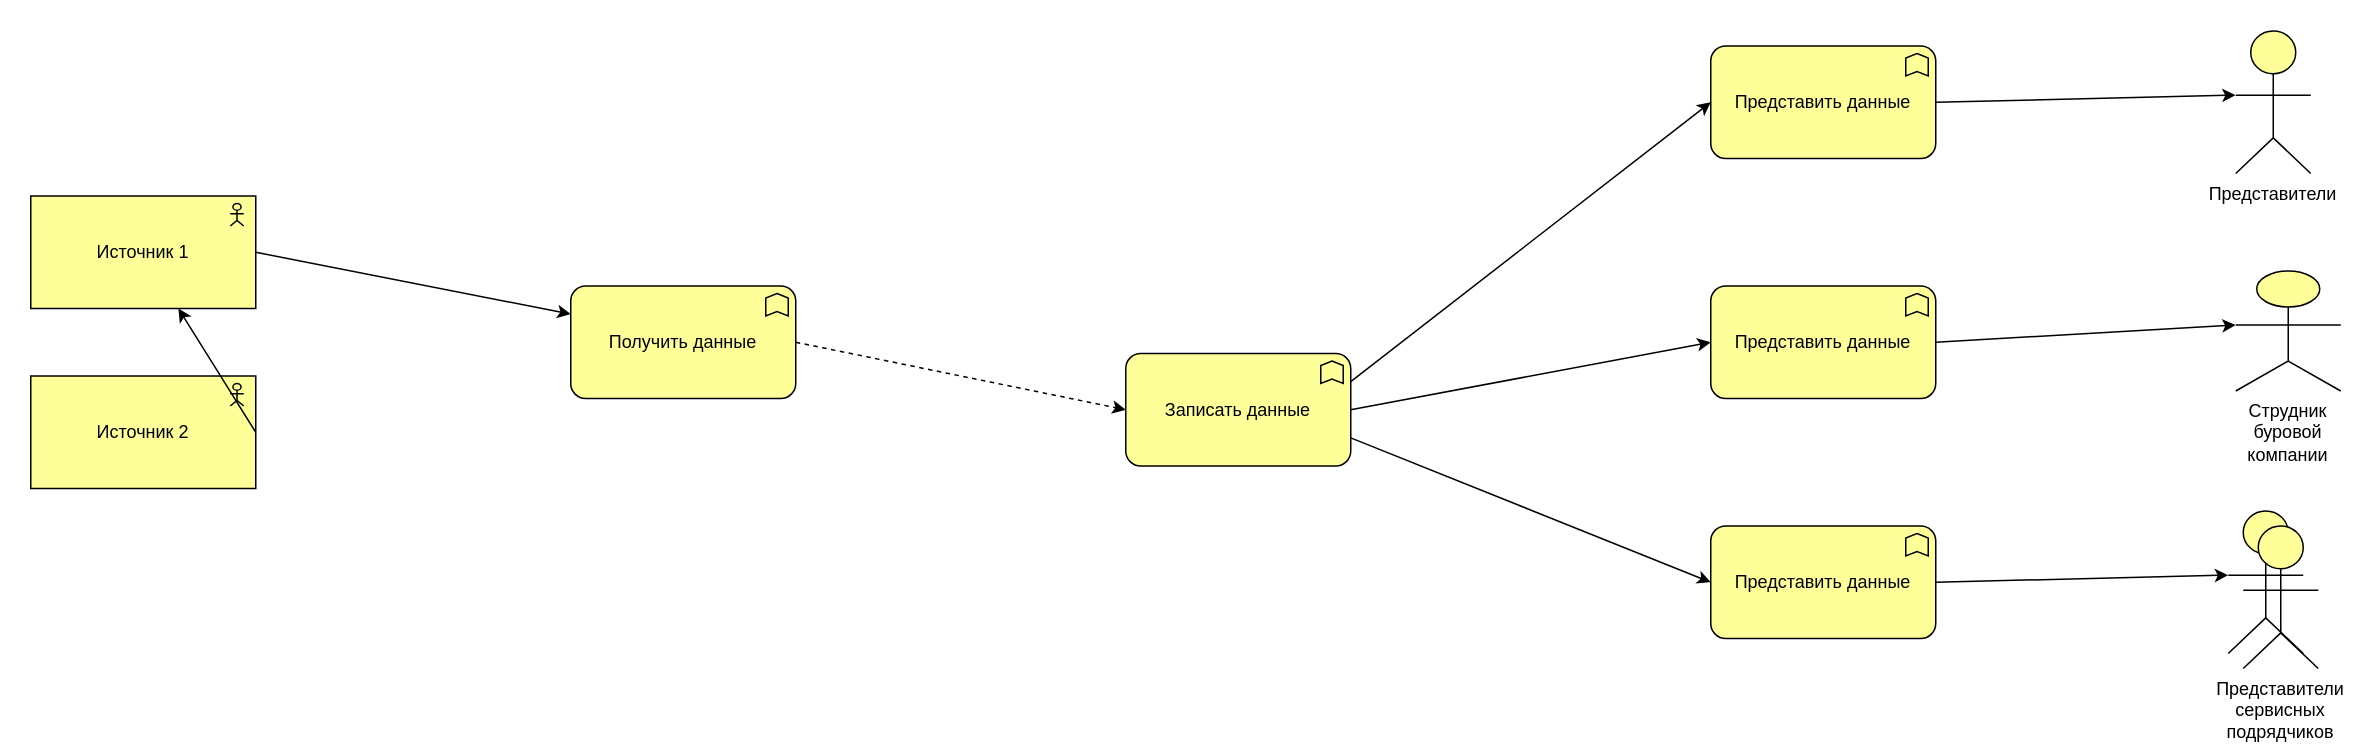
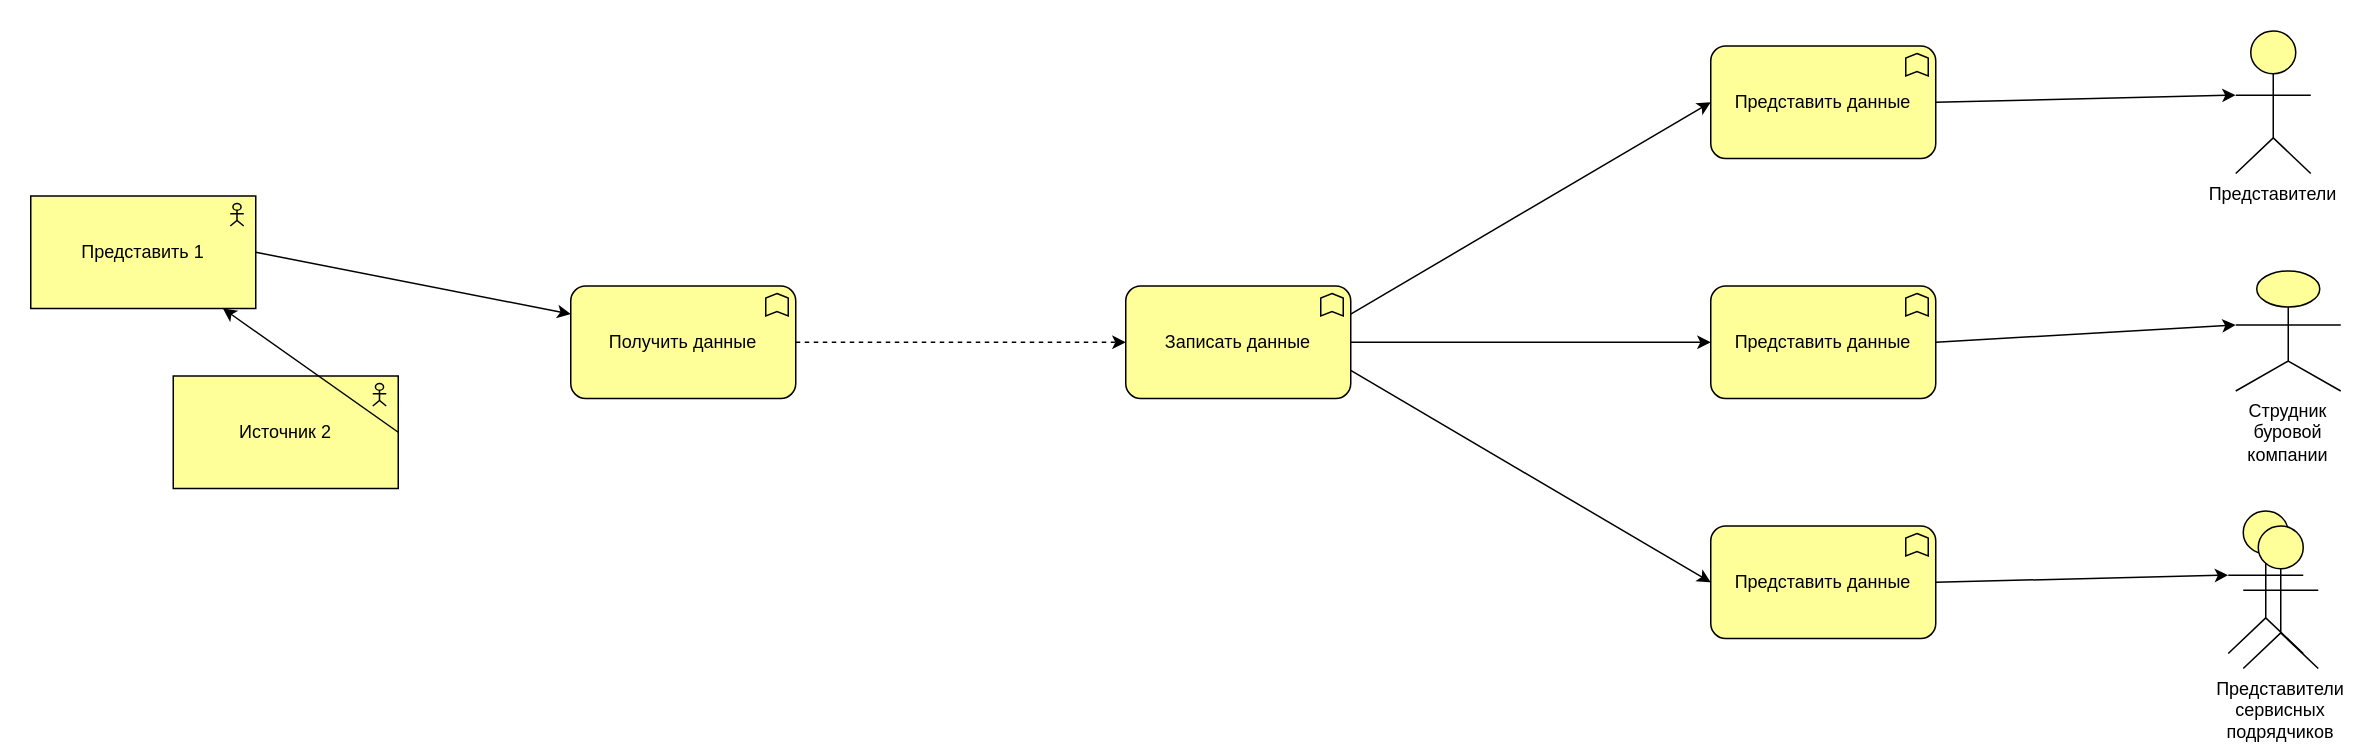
(143, 253) -> (143, 253)
(1238, 410) -> (1238, 342)
(143, 432) -> (286, 432)
